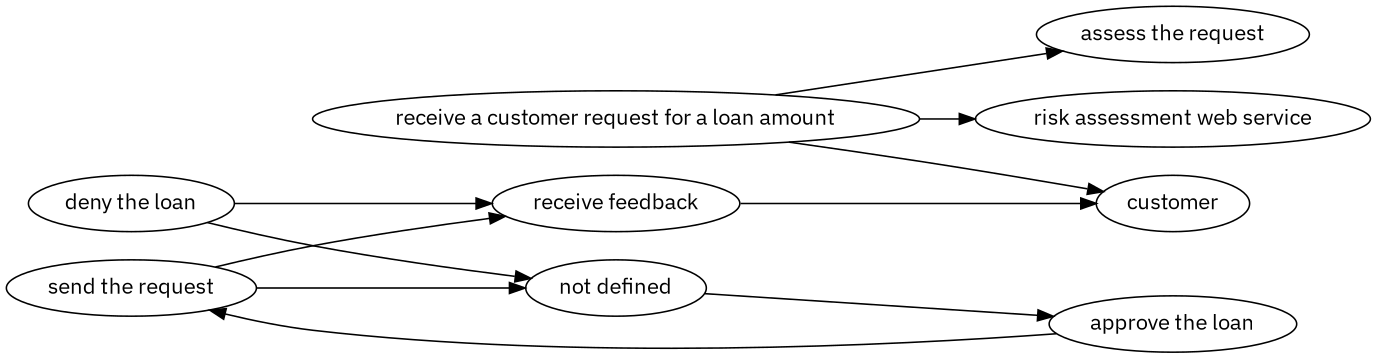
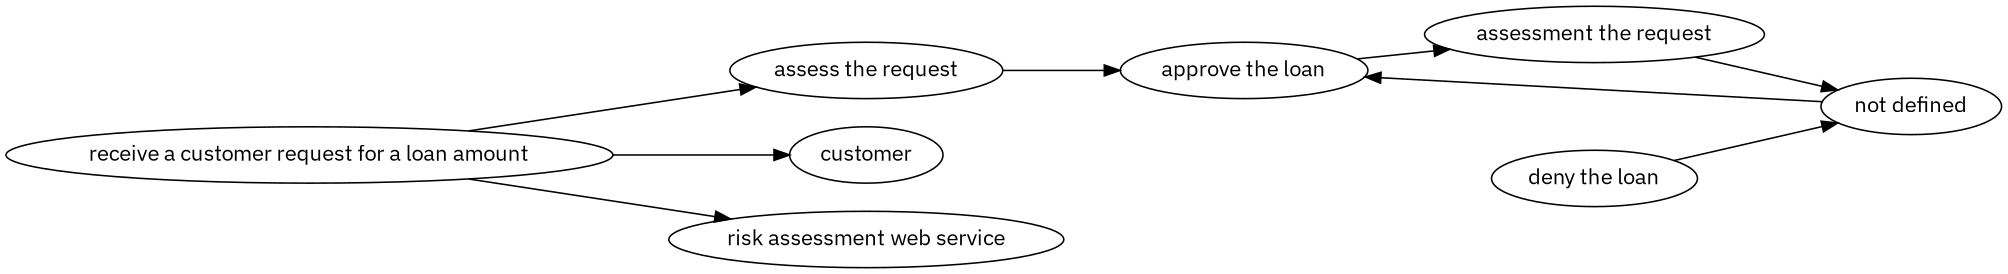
none -> (1054, 70)
(616, 203) -> none
(131, 288) -> (1595, 34)
